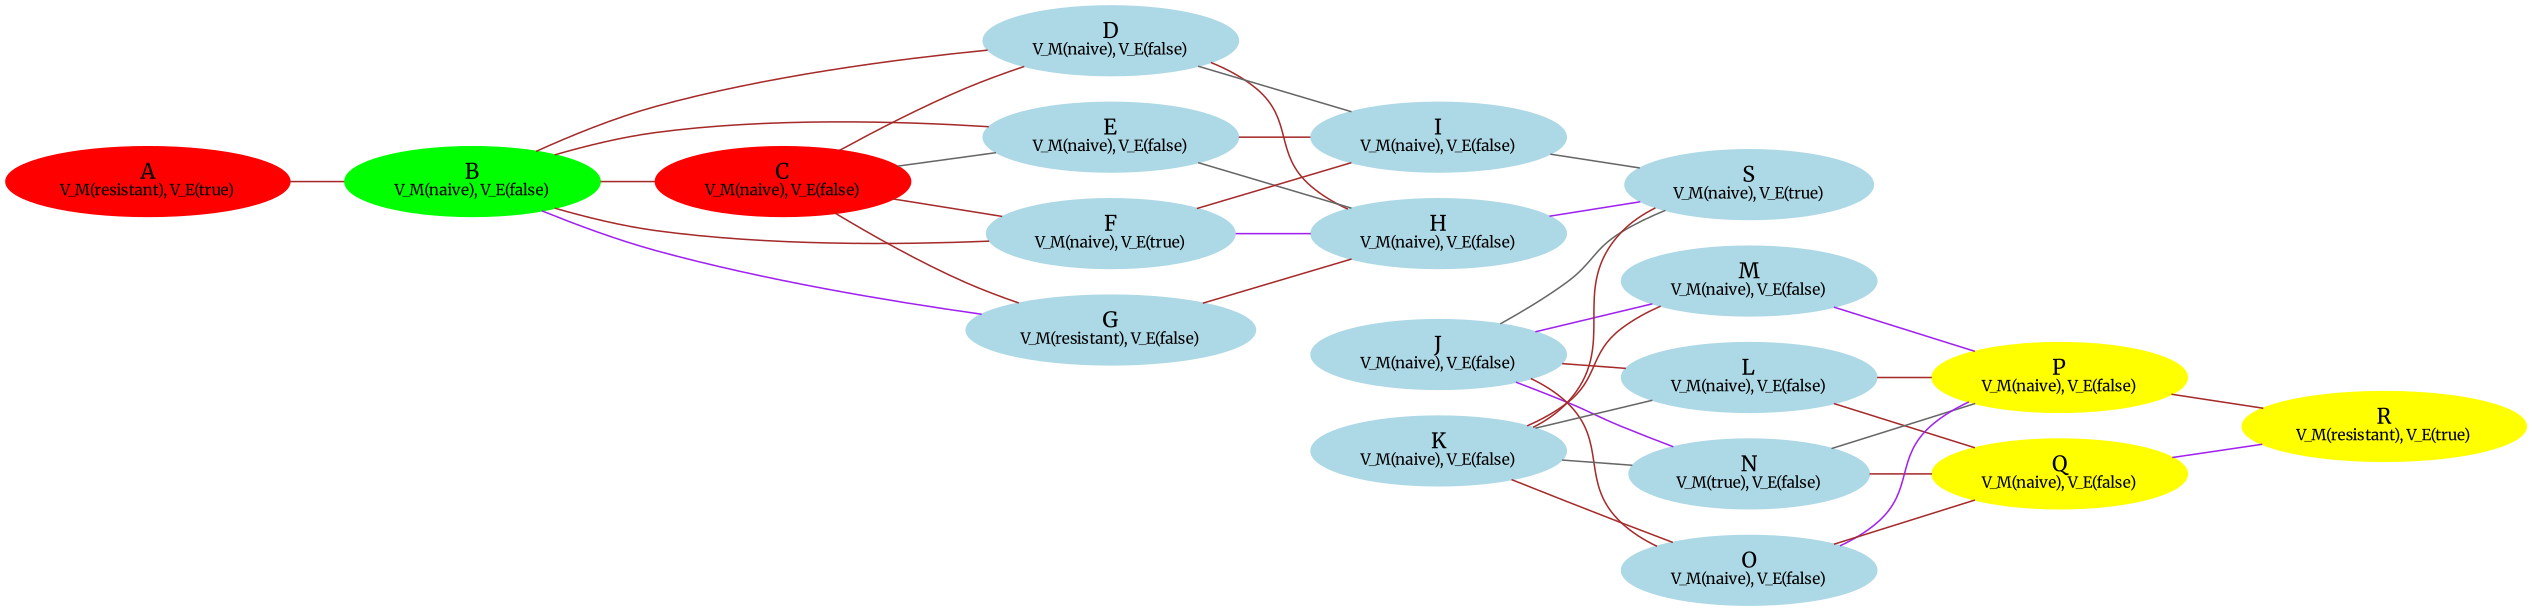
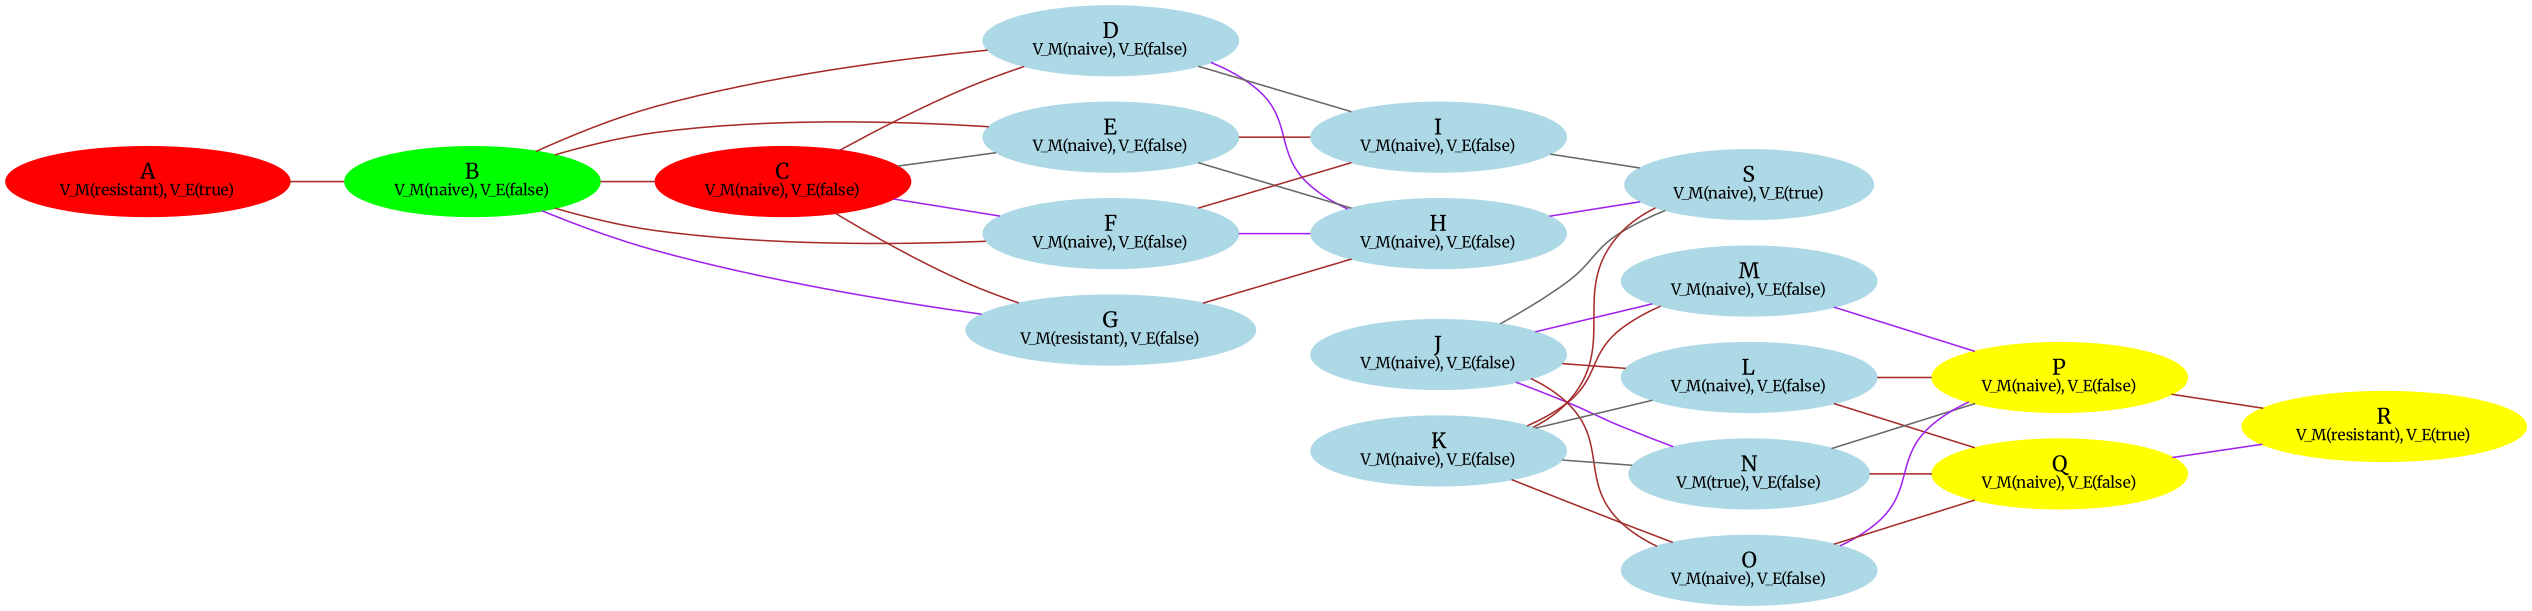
(1281, 128) -> (1281, 128)
(948, 208) -> (947, 208)
(1111, 243) -> (1111, 243)
